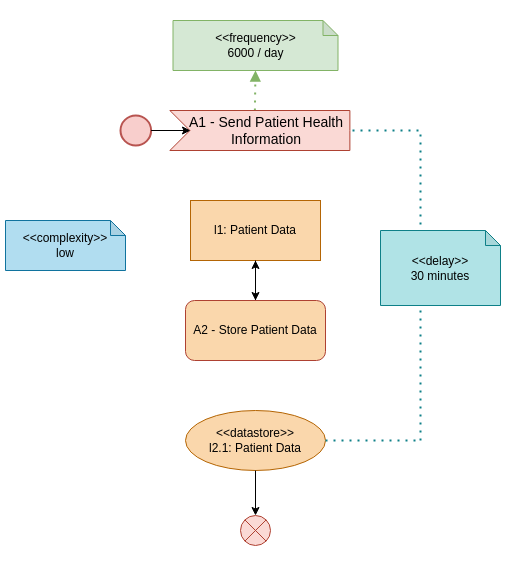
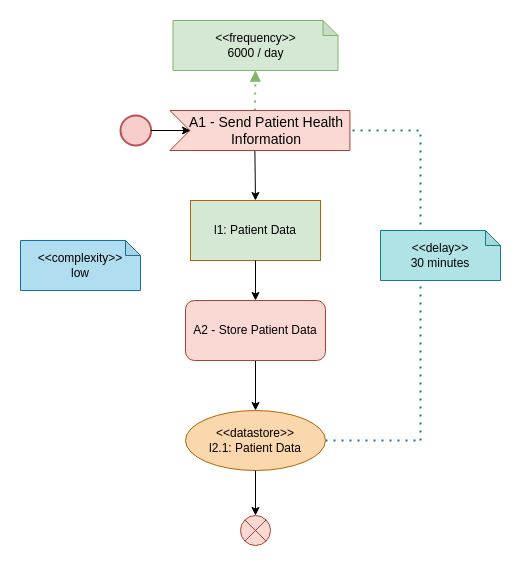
none -> (255, 172)
(256, 231) -> (256, 231)
(66, 246) -> (81, 266)
(441, 268) -> (441, 256)
(256, 331) -> (256, 331)
(256, 361) -> (256, 382)
